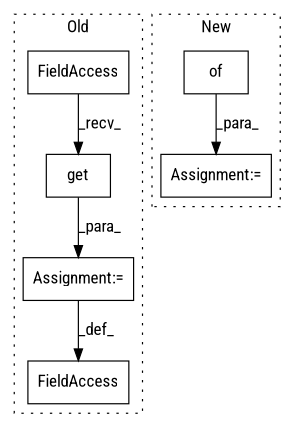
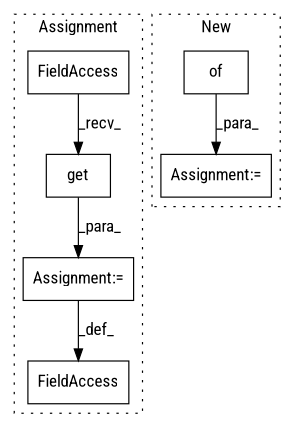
(78, 28) -> (78, 28)
